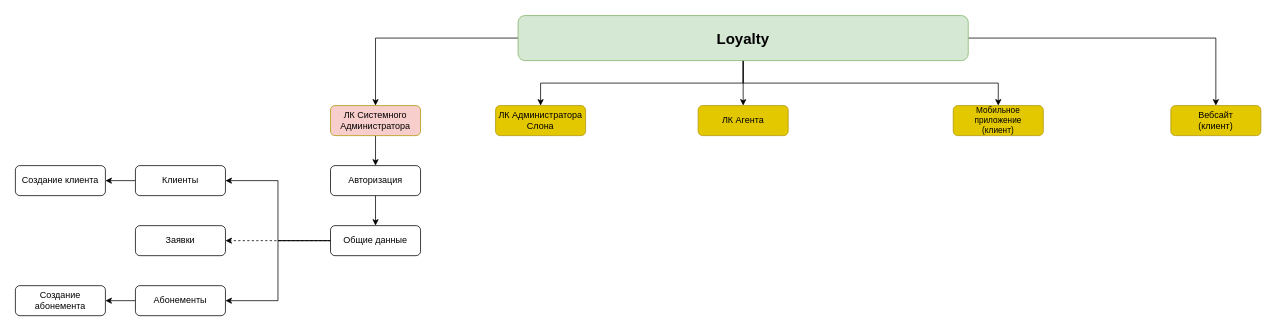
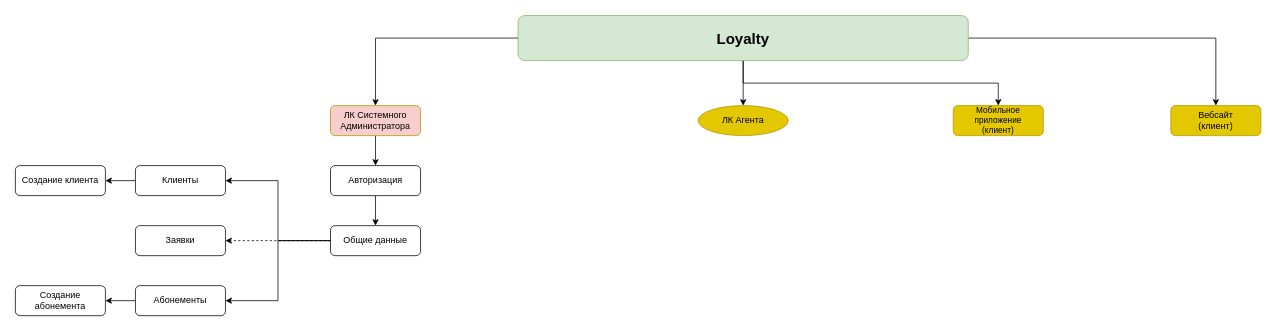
(540, 90) -> none
(540, 120) -> none
(743, 120) -> (743, 120)
